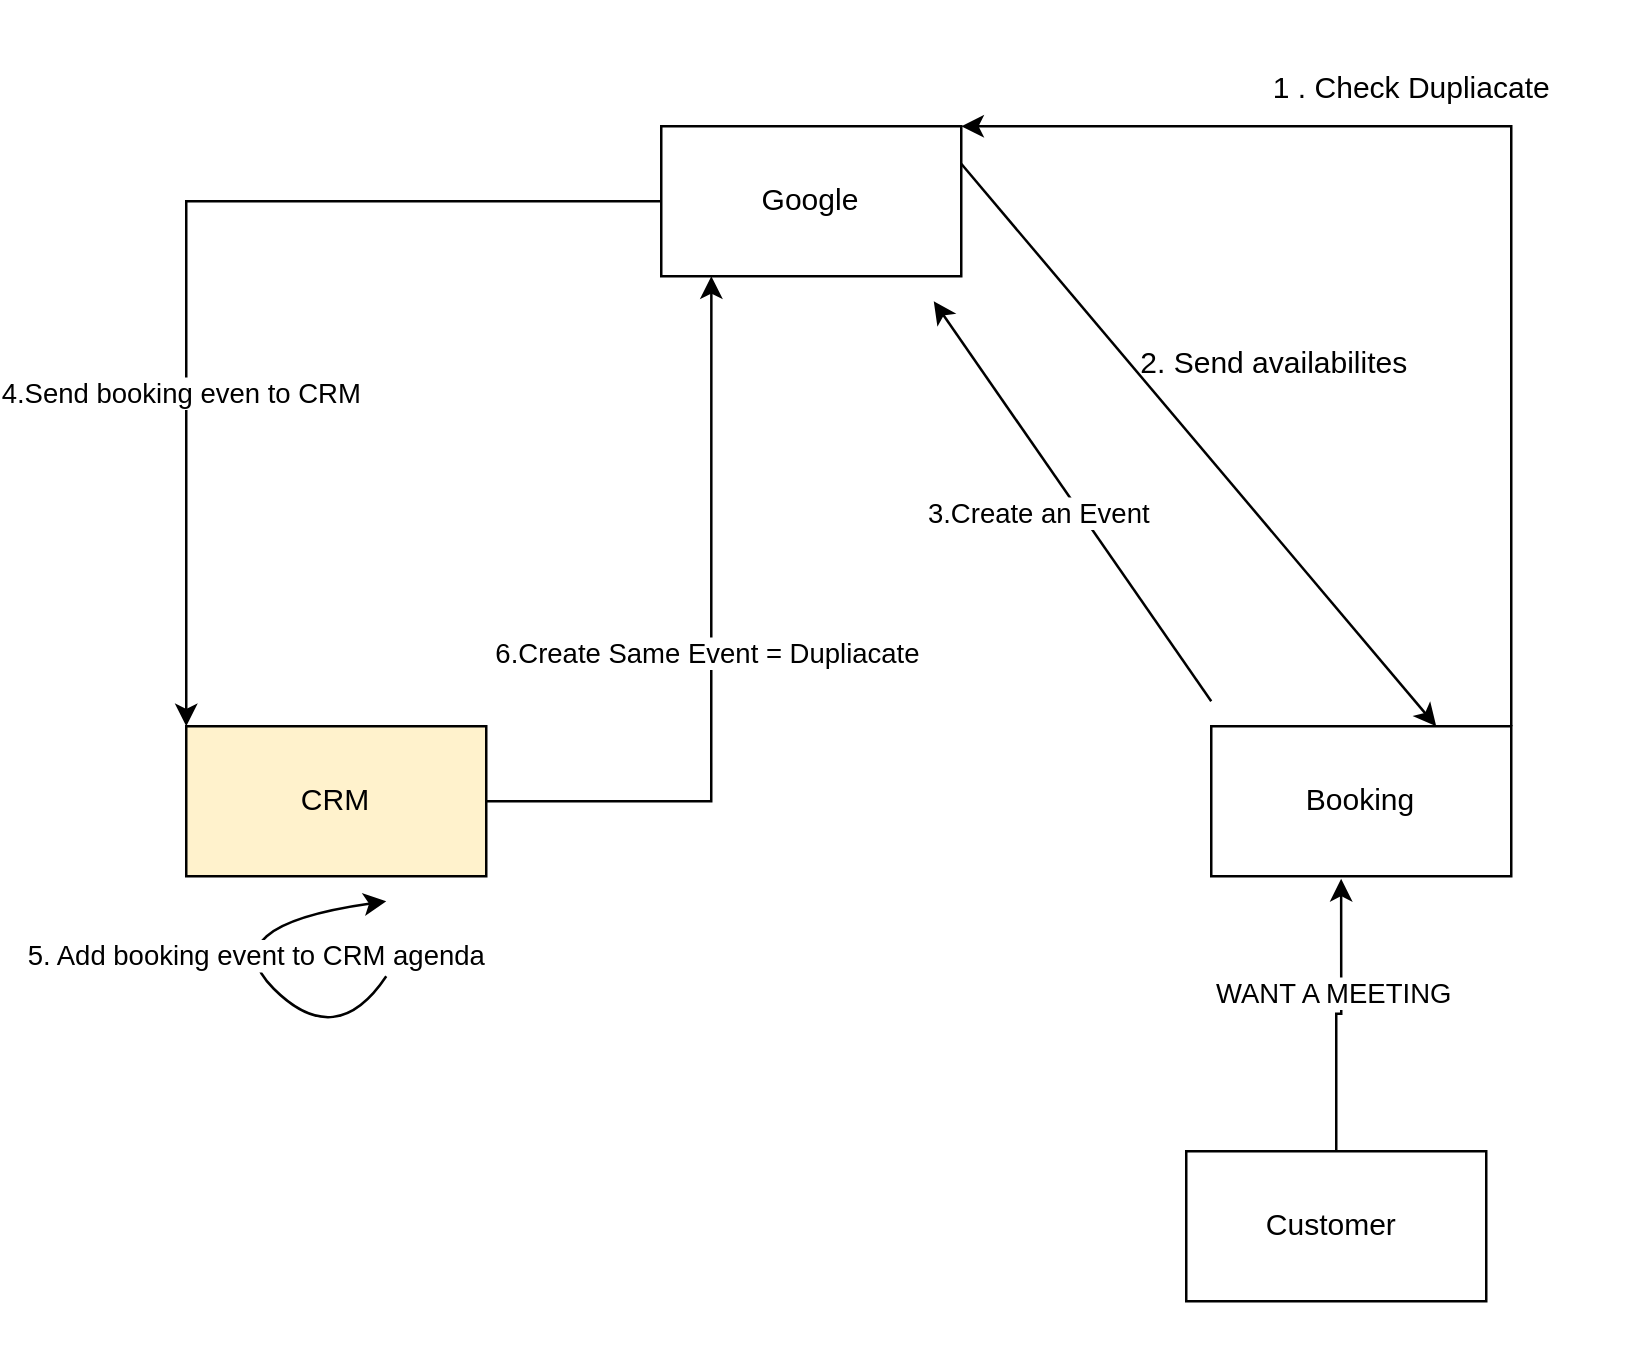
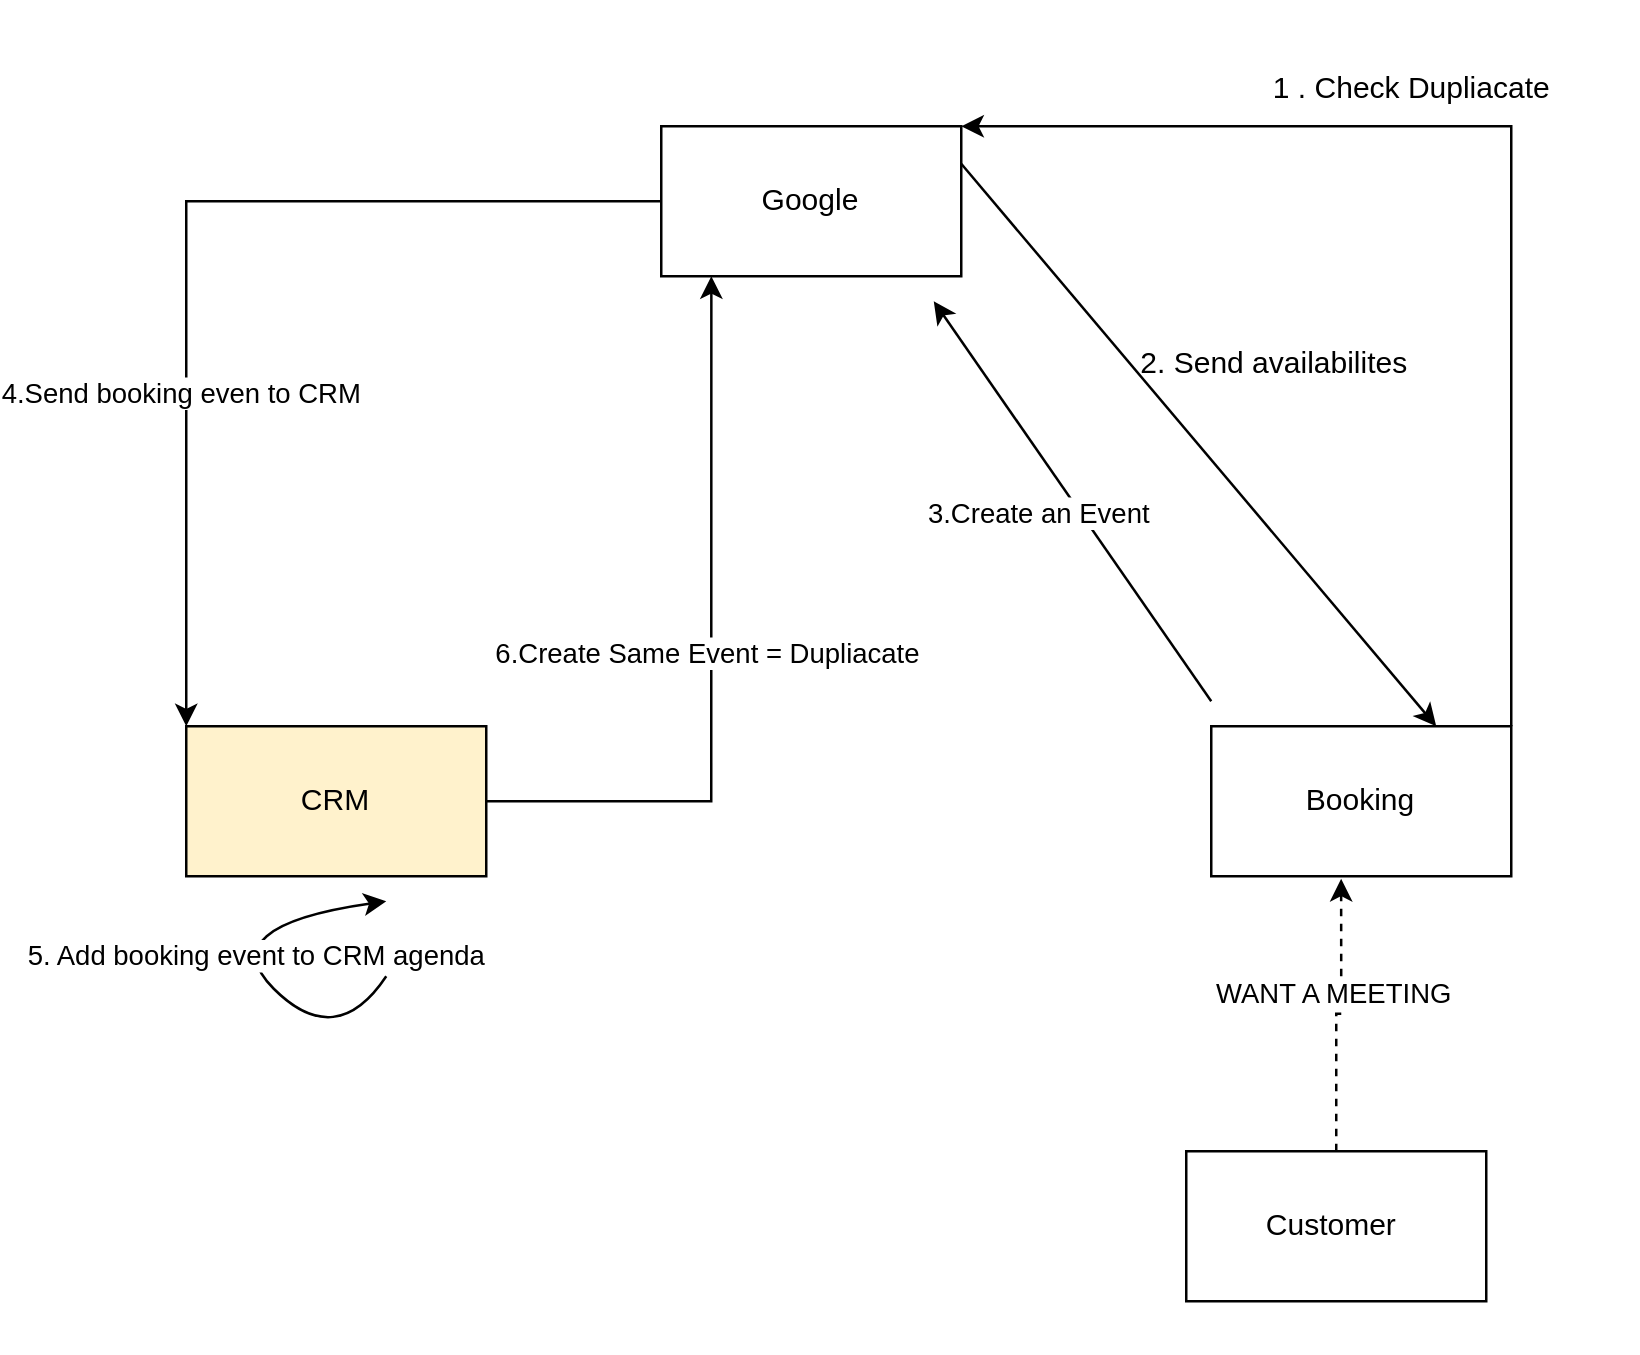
(1336, 1074) -> (1336, 1074)
